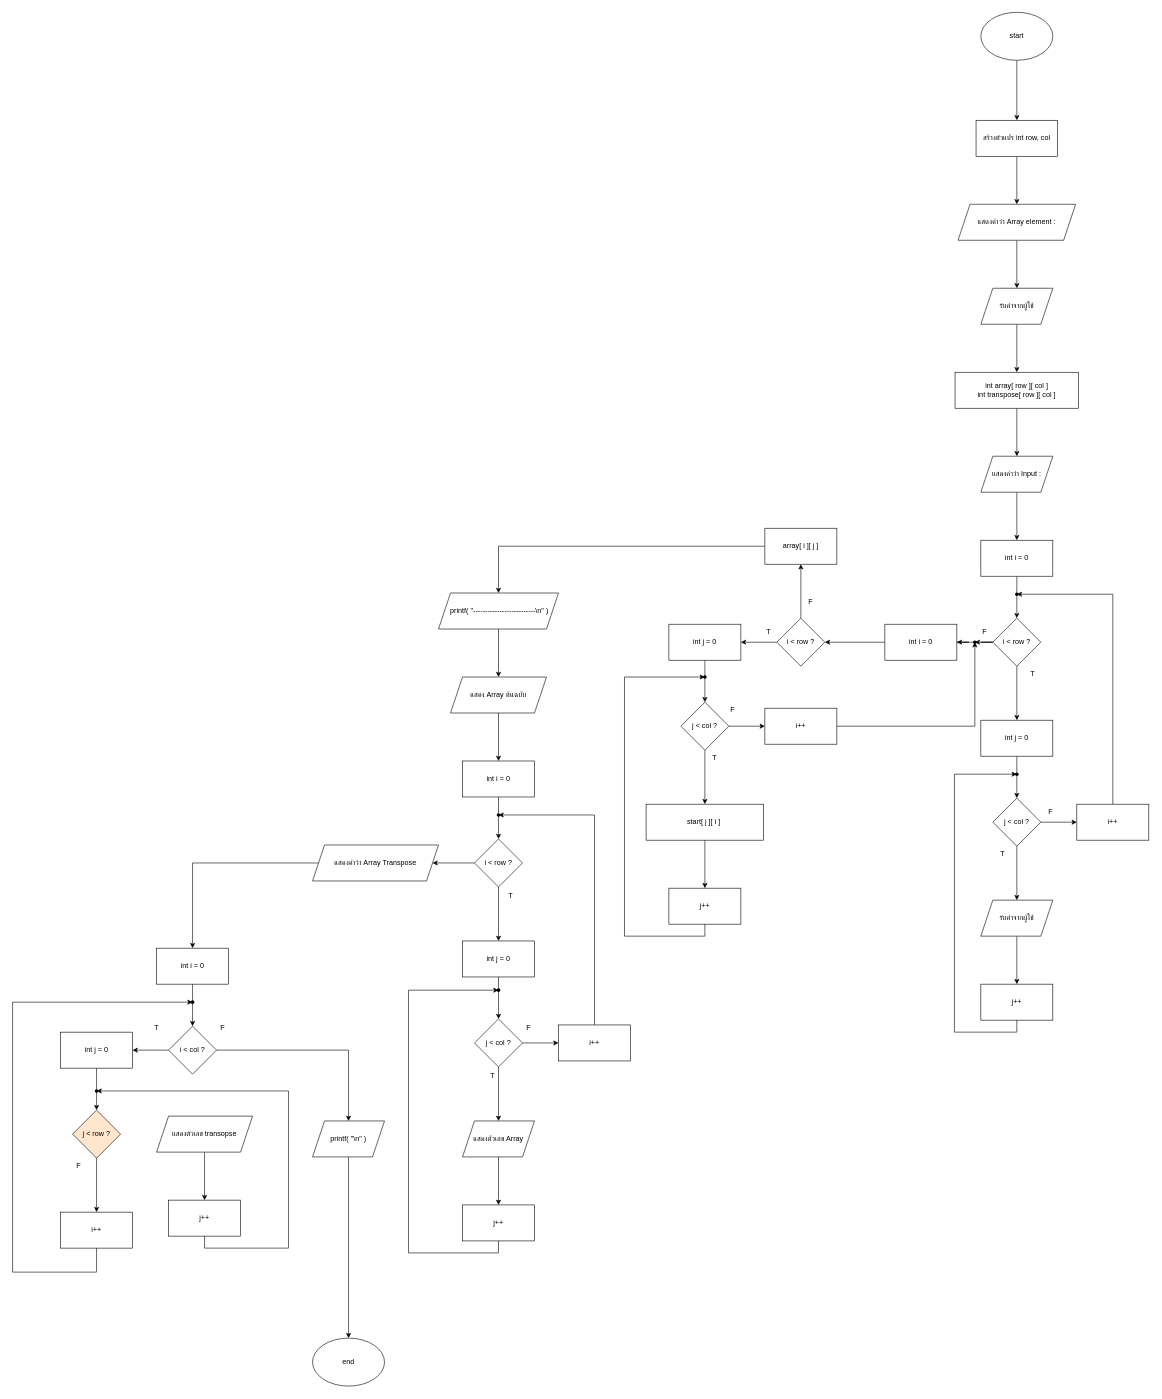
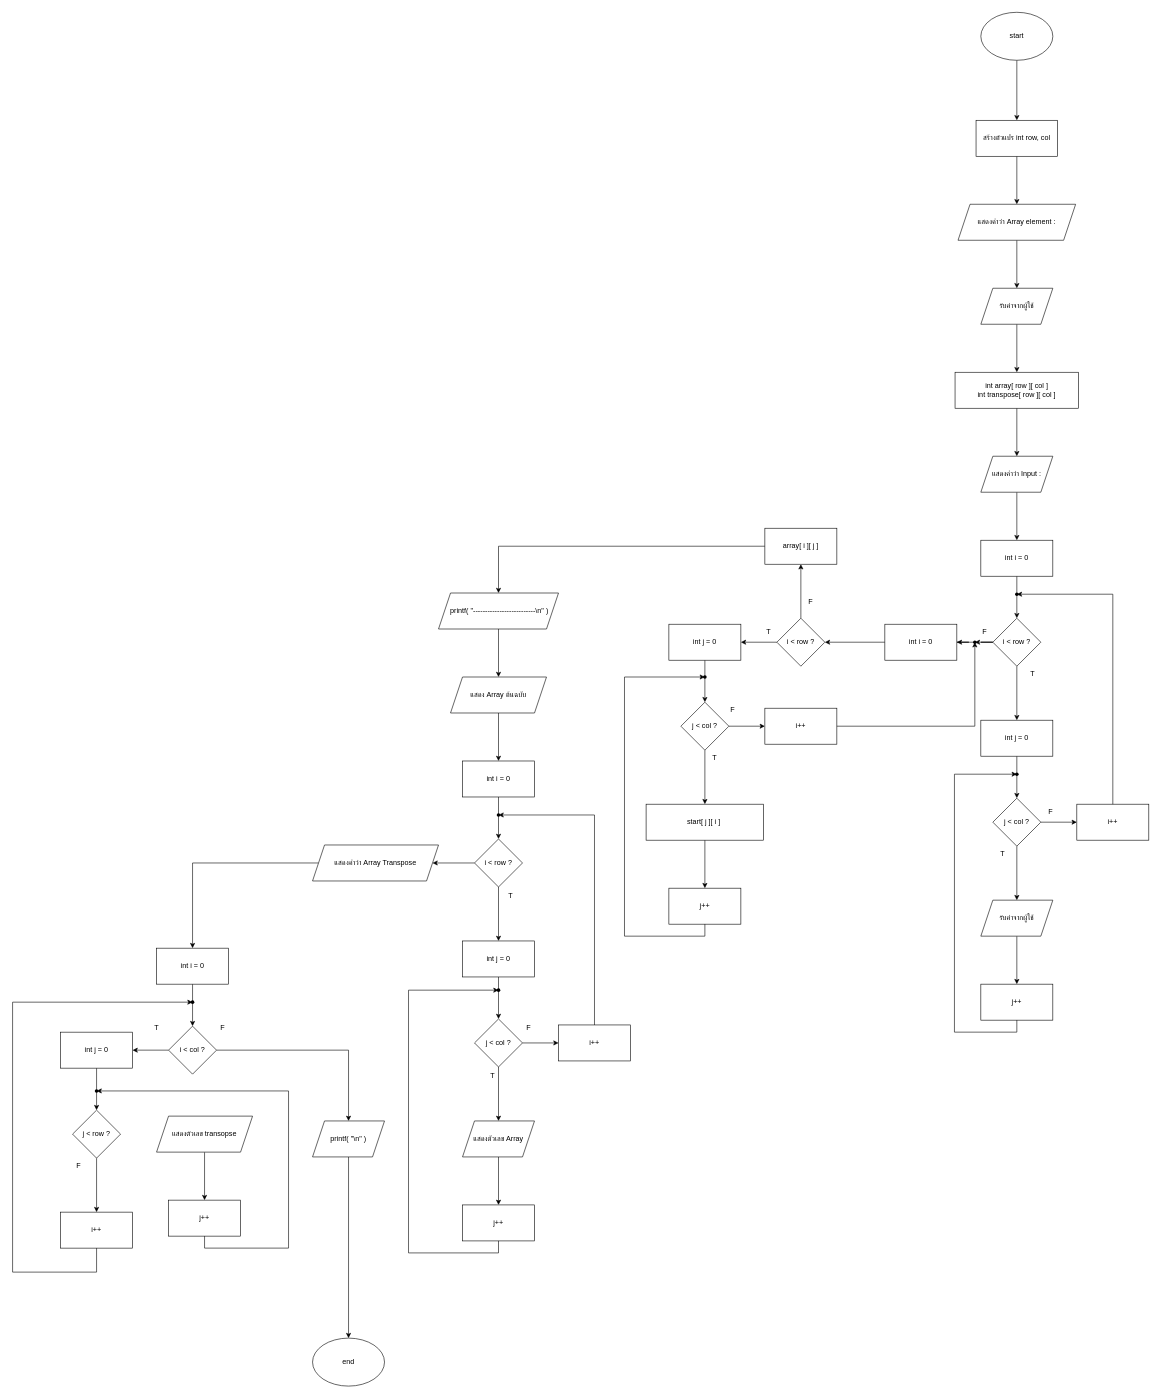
(96, 1134) -> (96, 1134)
